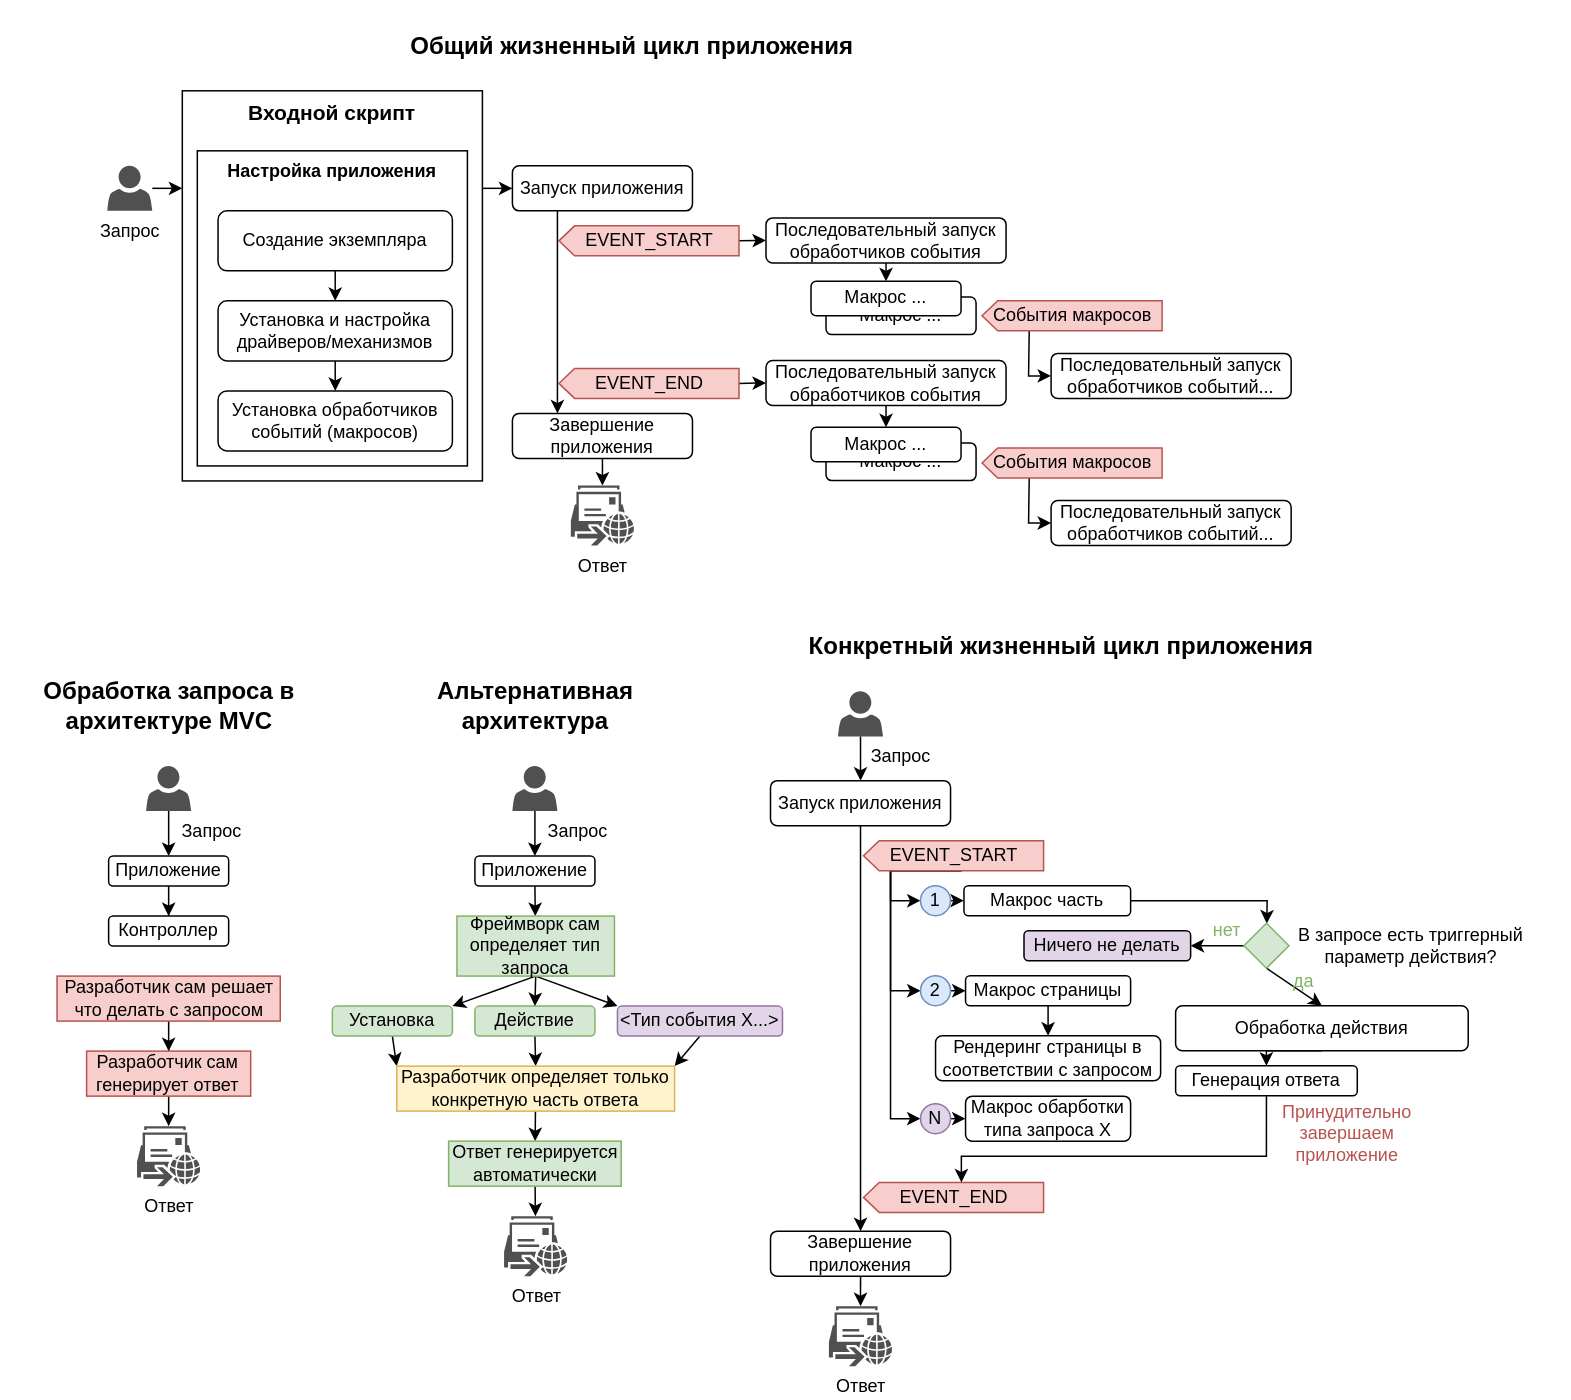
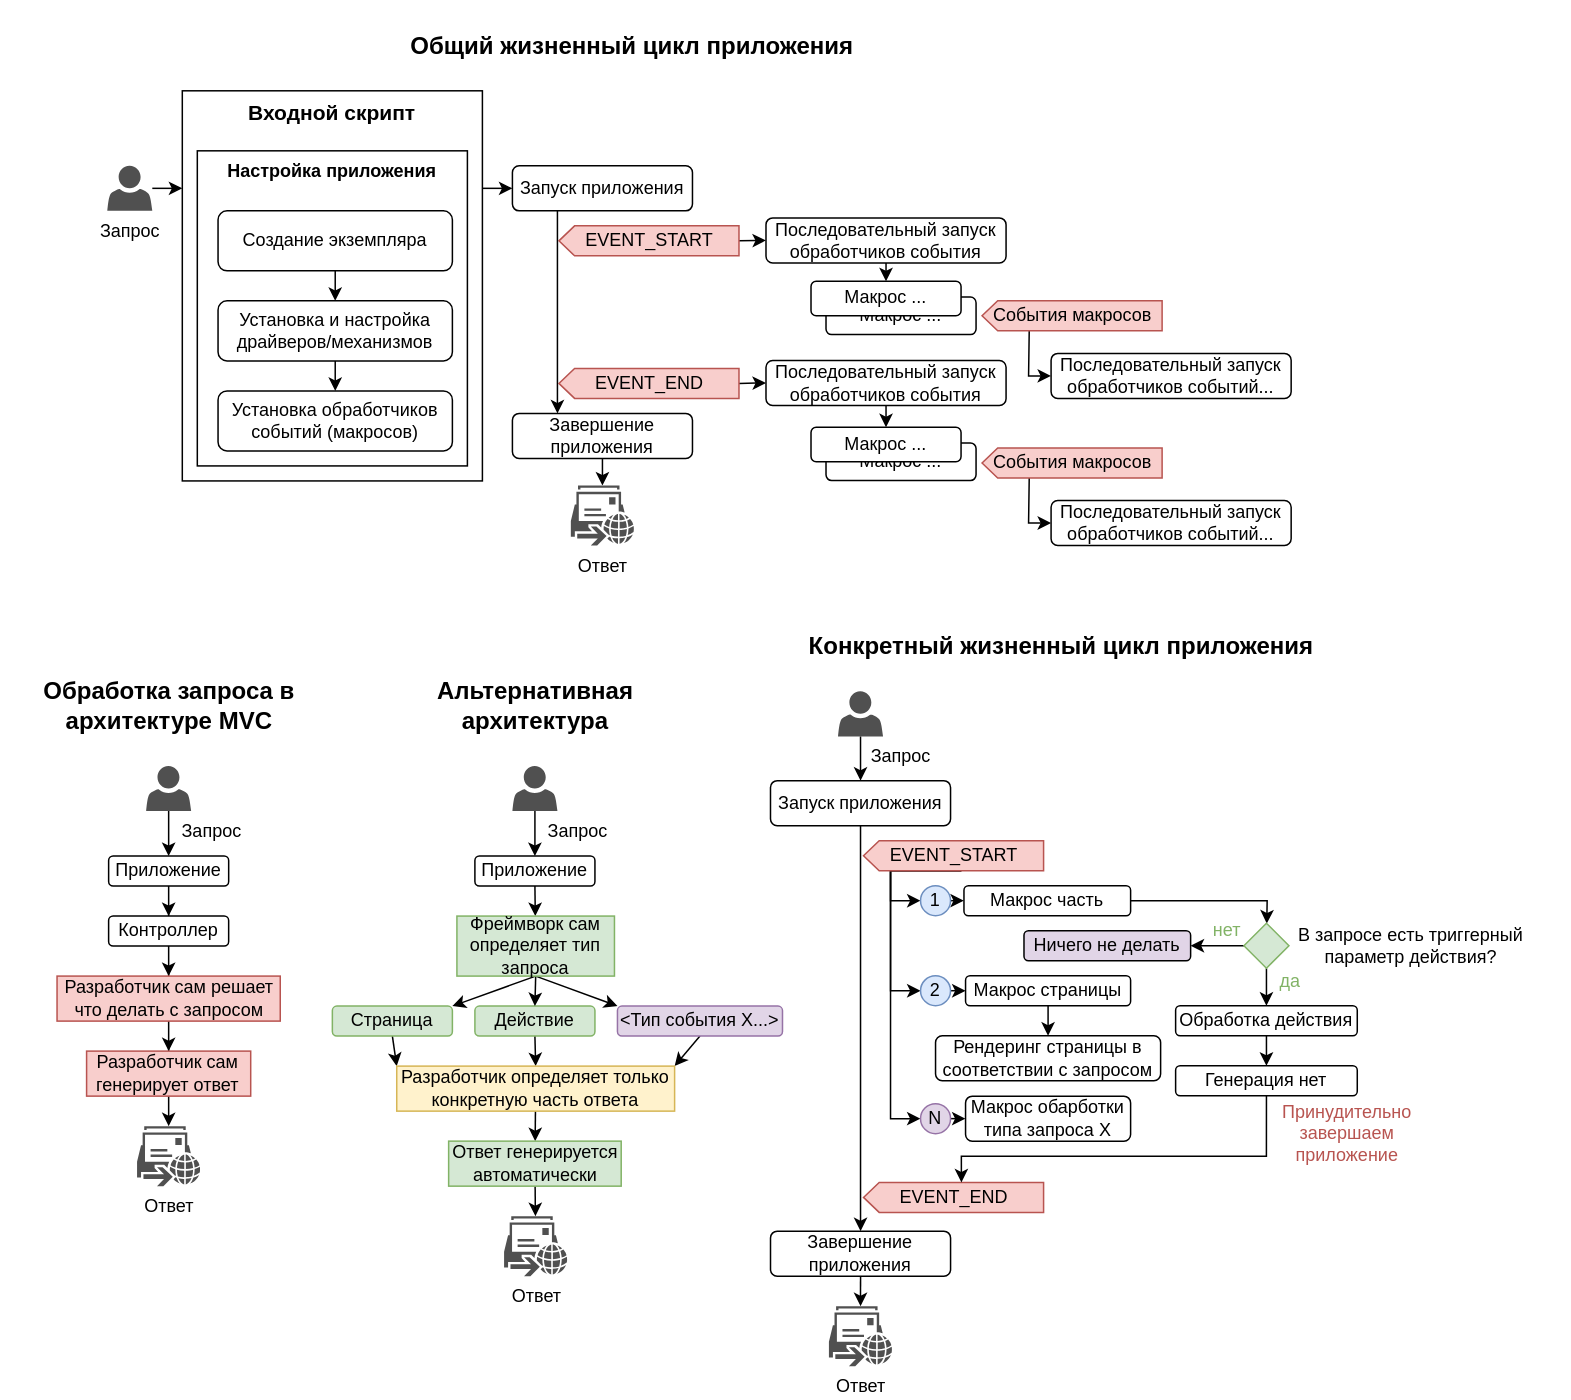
none -> (169, 966)
(392, 1021) -> (392, 1021)
(1322, 1028) -> (1266, 1020)
(1266, 1081) -> (1266, 1081)
